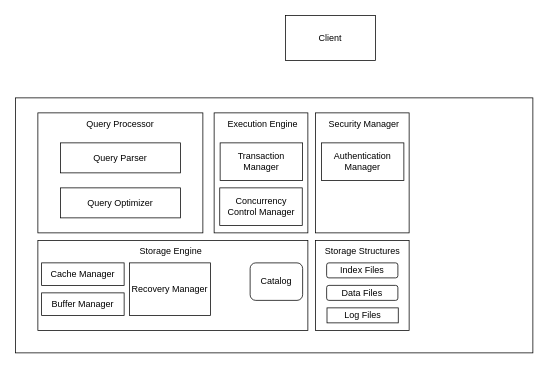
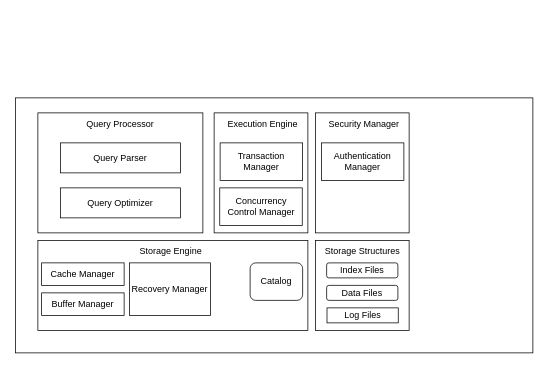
(330, 38) -> none
